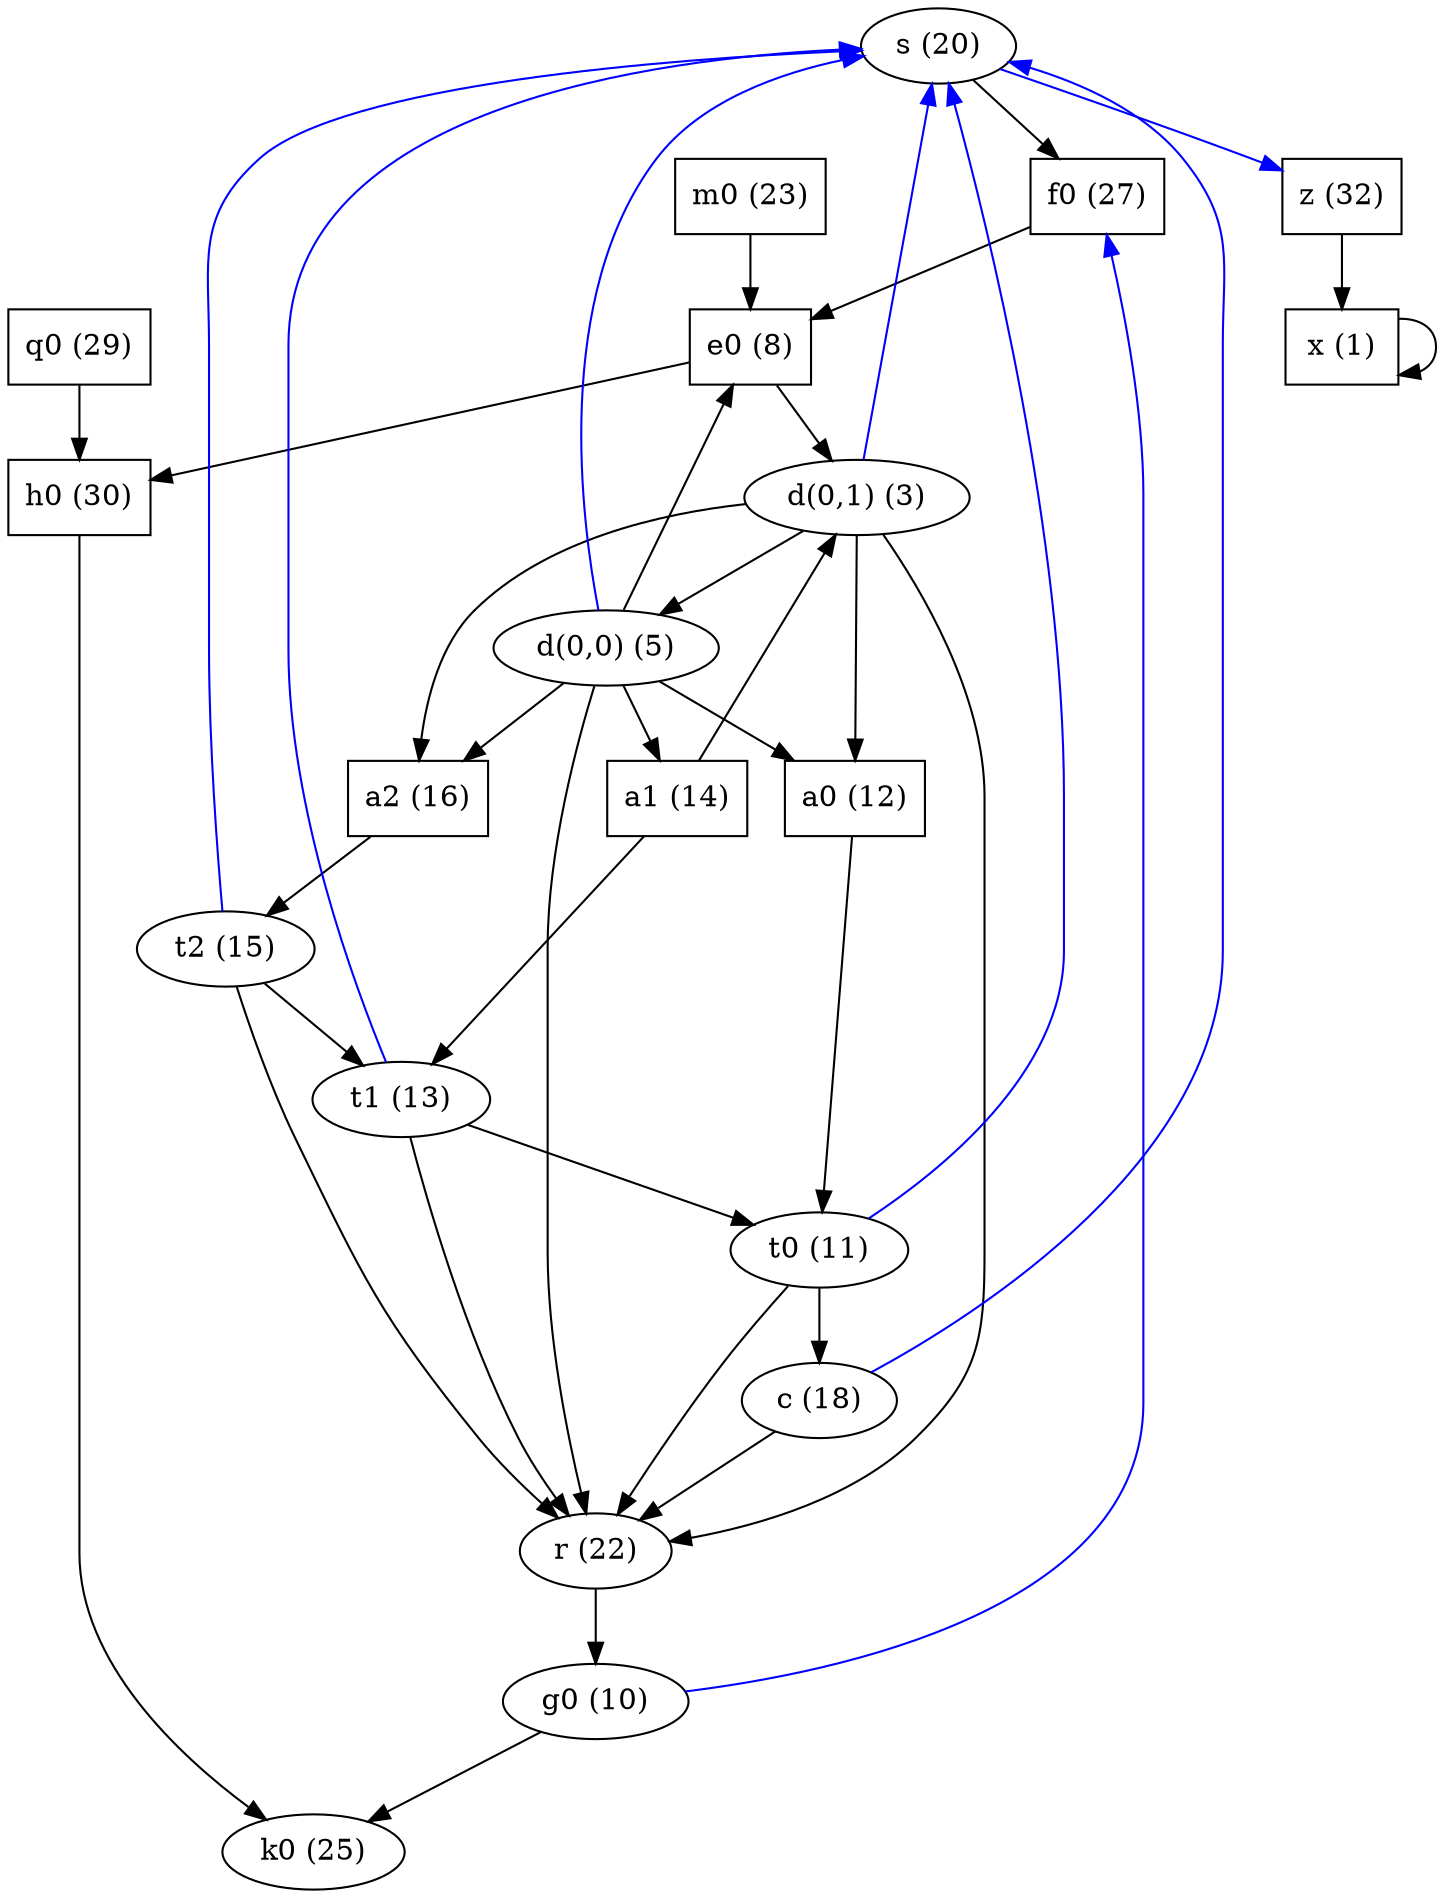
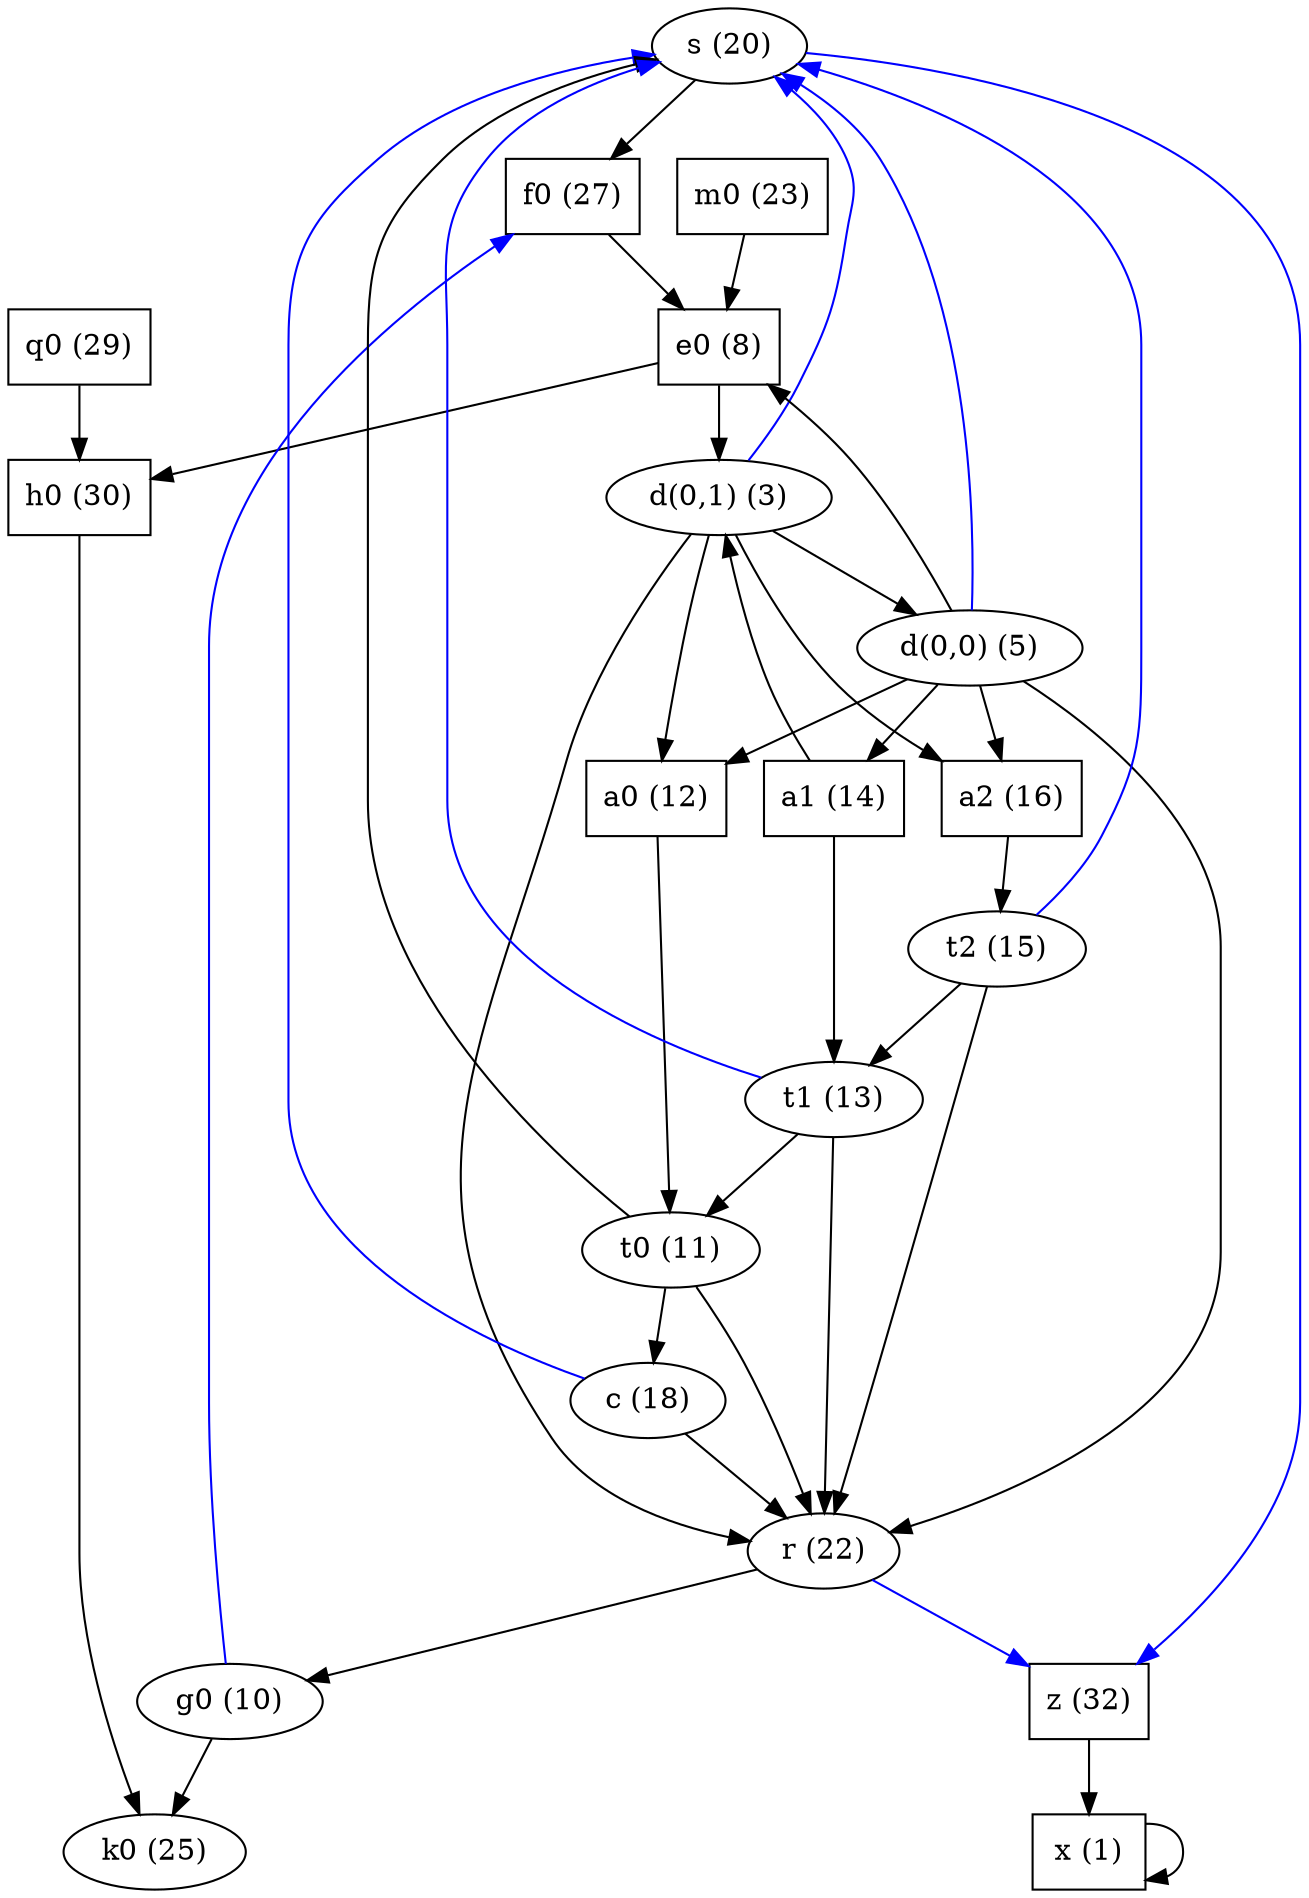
(1060, 694) -> (368, 613)
none -> (941, 1618)
